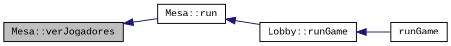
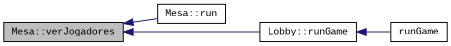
(247, 23) -> (197, 32)
